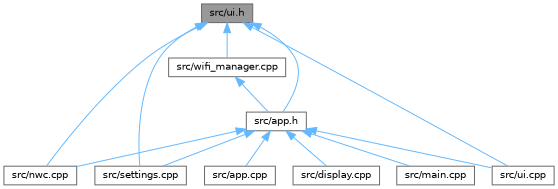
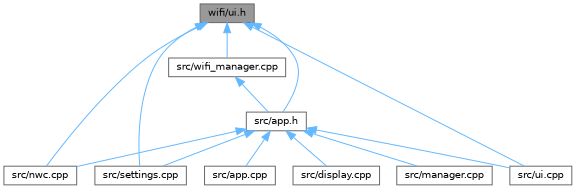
(227, 13) -> (227, 13)
(436, 176) -> (444, 176)
